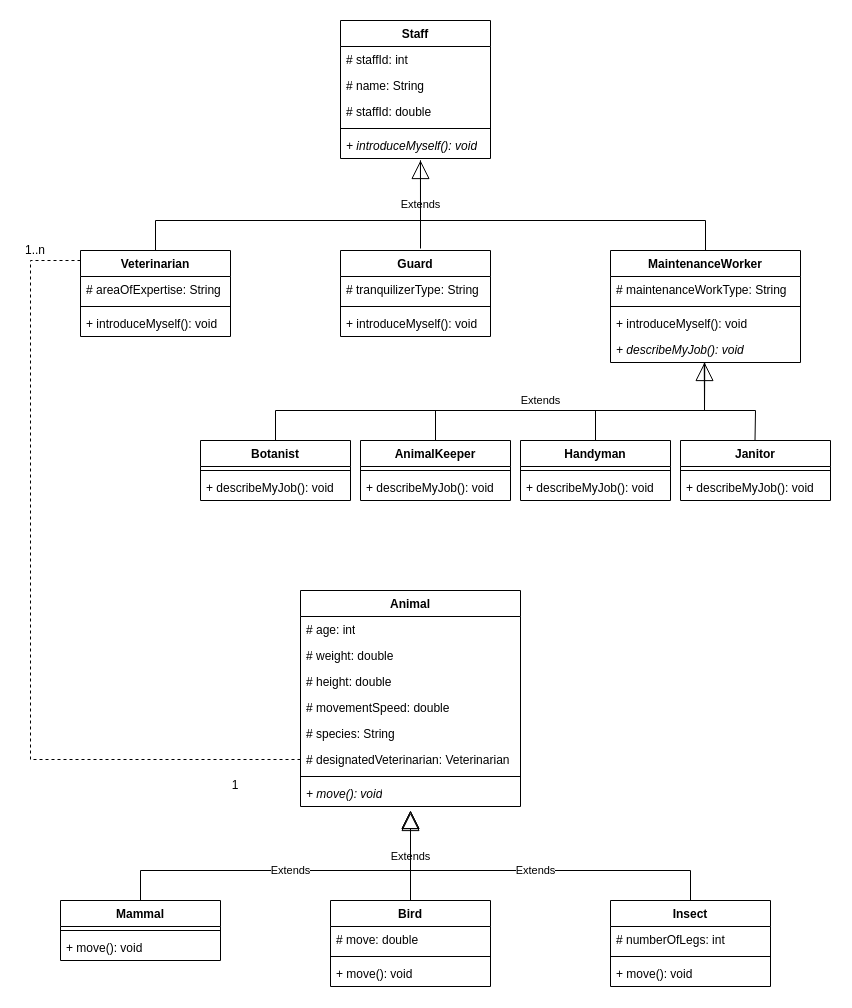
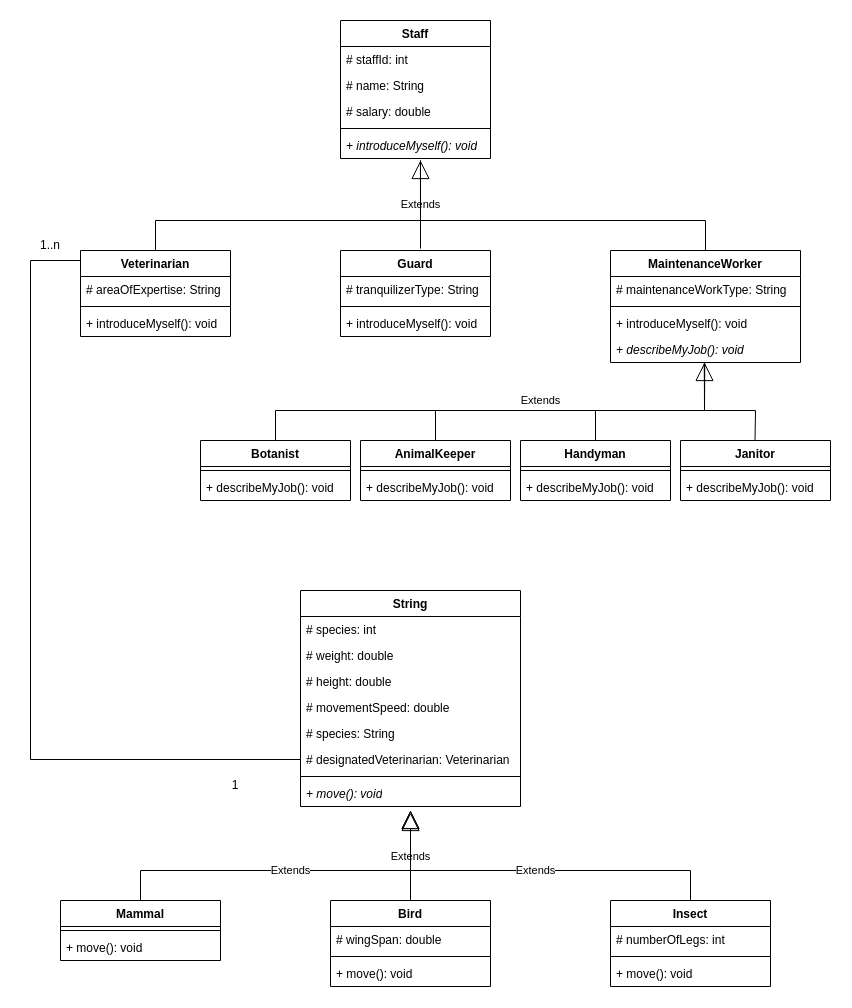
(397, 113) -> (392, 113)
(36, 251) -> (51, 246)
(411, 605) -> (411, 605)
(31, 621) -> (31, 621)
(334, 631) -> (346, 631)
(377, 941) -> (389, 941)
